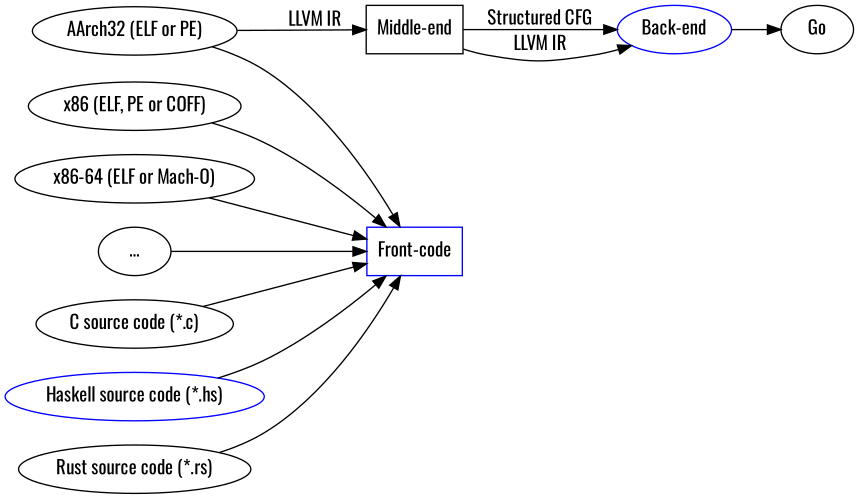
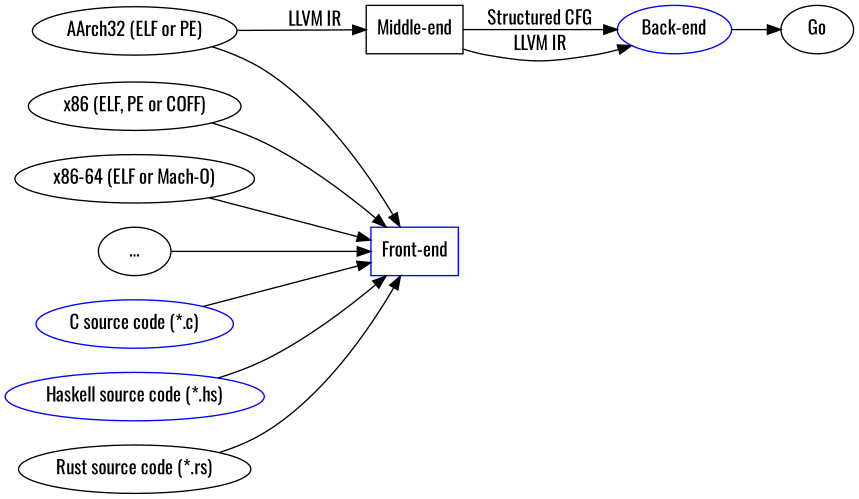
(415, 251) -> (415, 251)
(135, 324) -> (135, 324)
